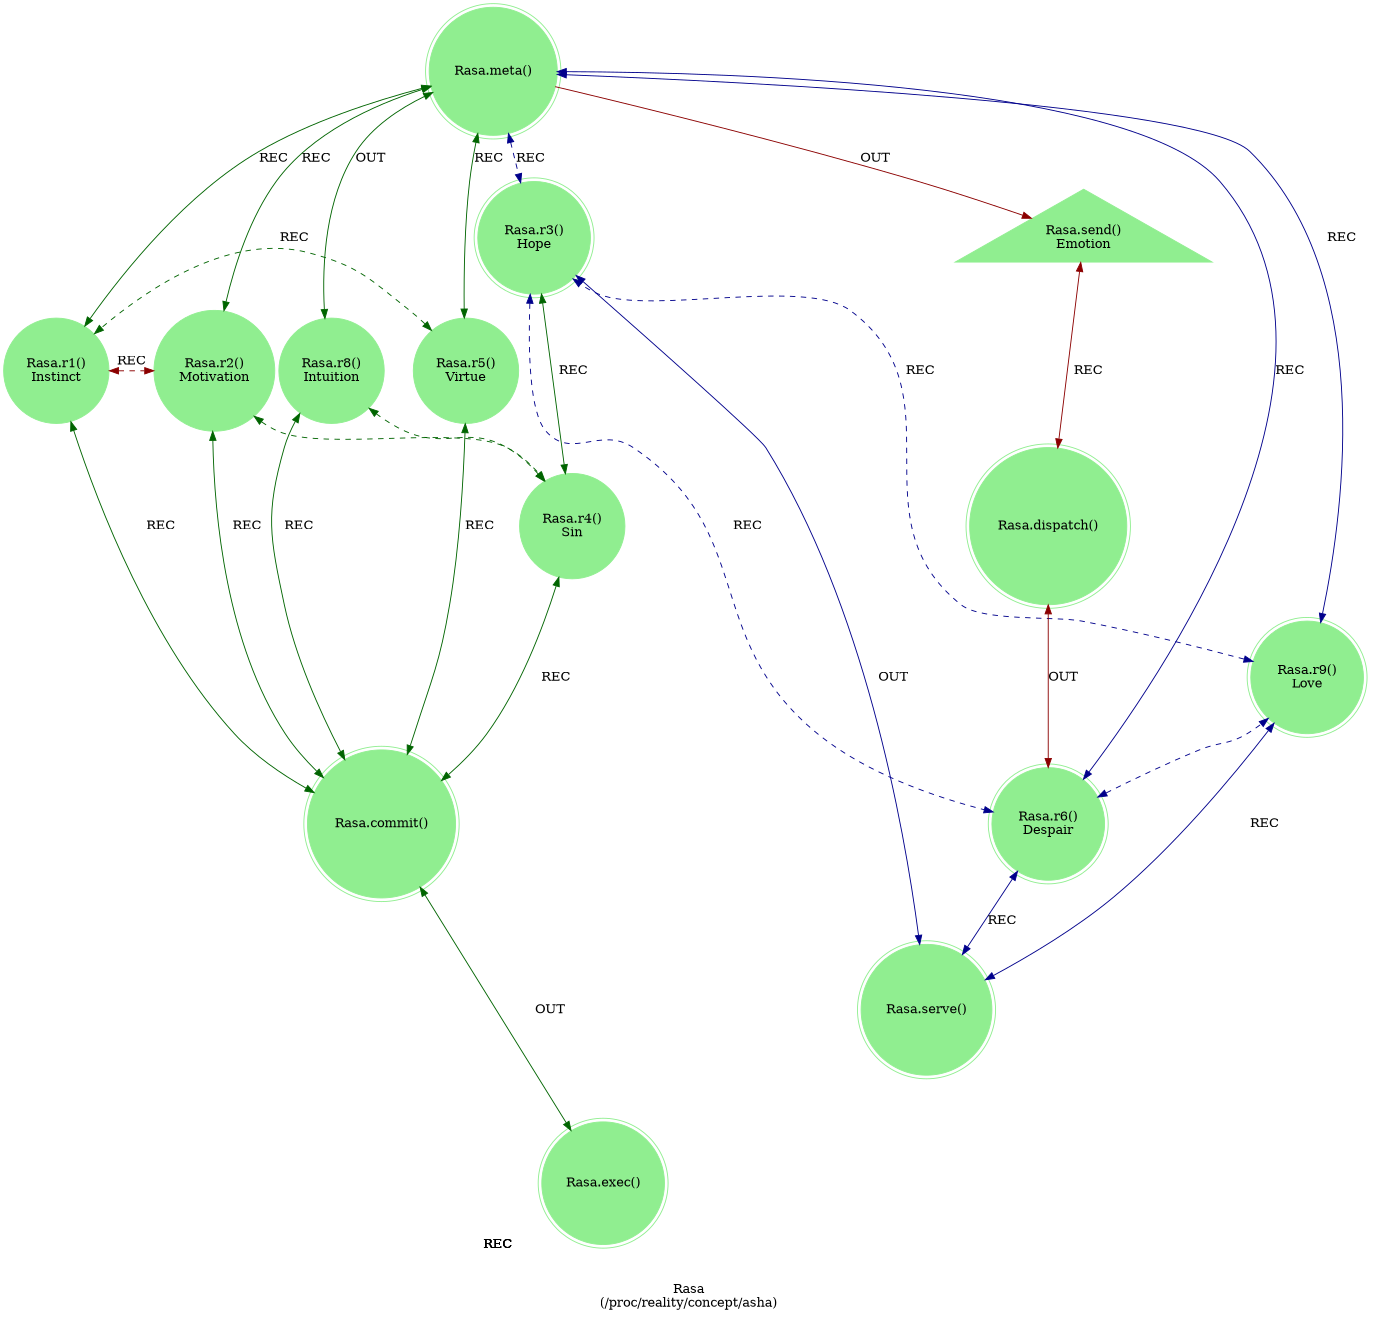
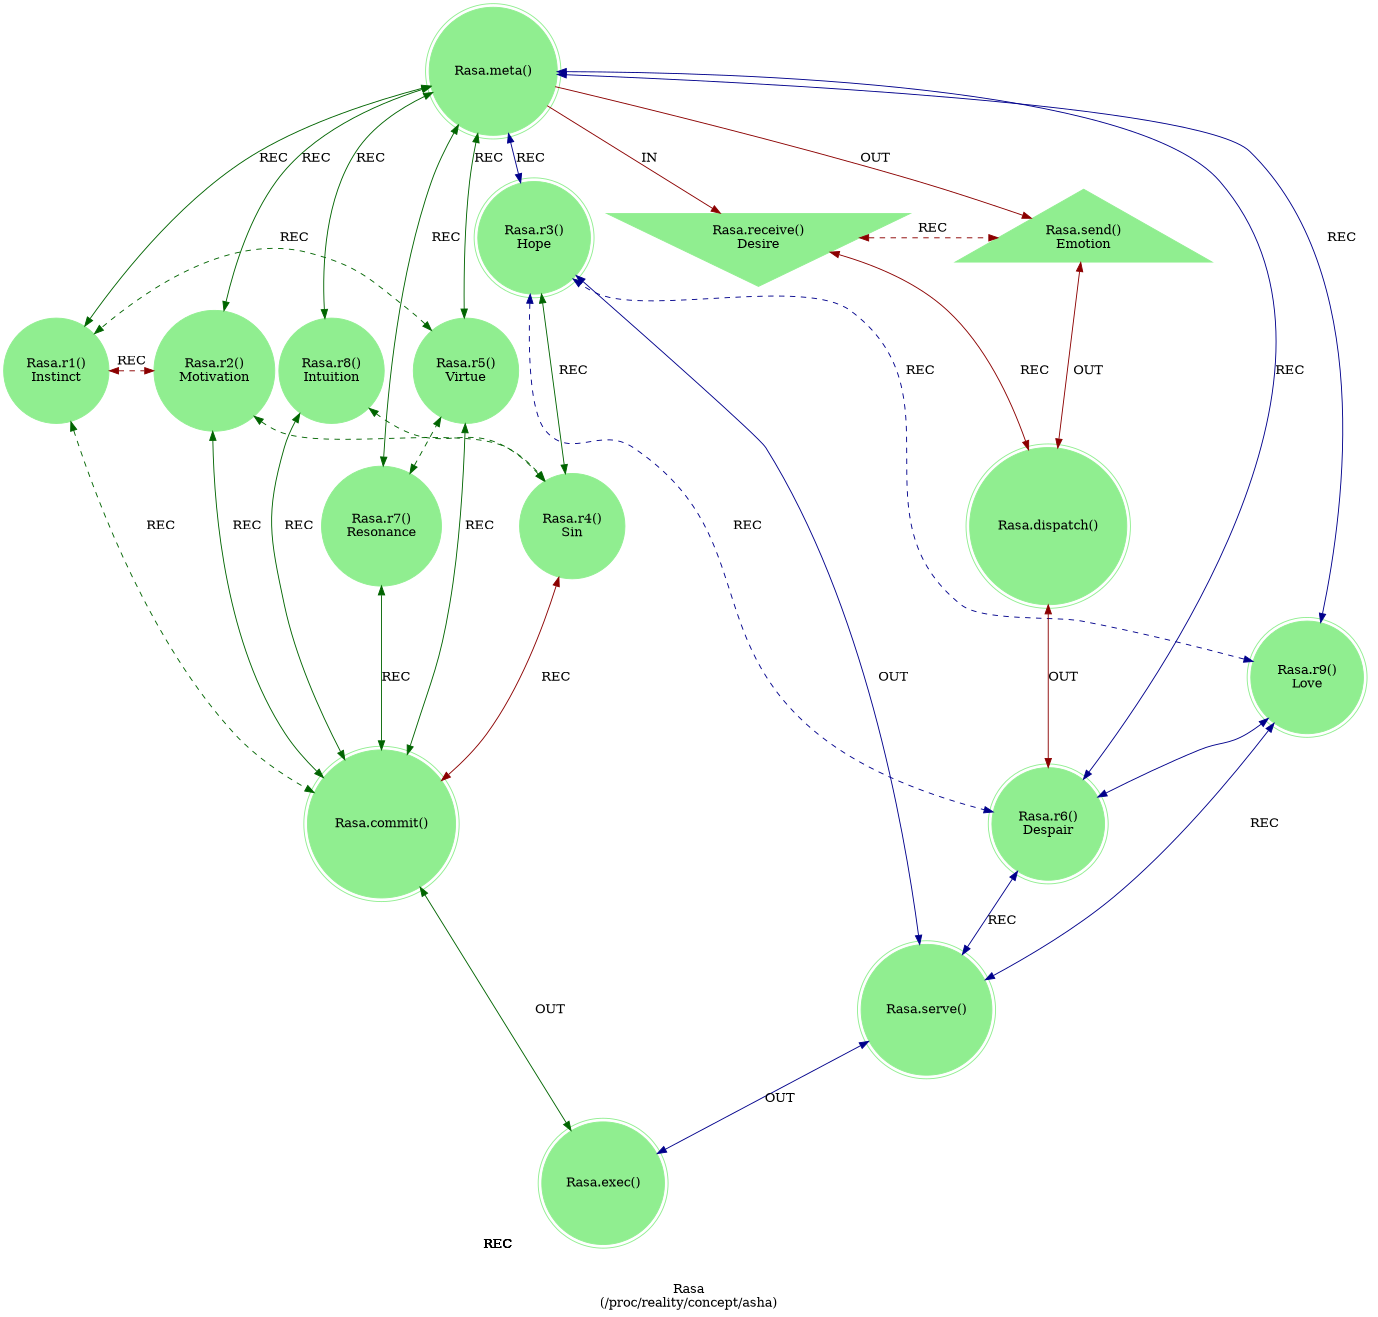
(371, 158) -> (371, 158)
(515, 158) -> (515, 158)
none -> (758, 238)
(1088, 371) -> (1088, 371)
none -> (382, 526)
(161, 630) -> (161, 630)
(515, 688) -> (515, 688)
(1183, 757) -> (1183, 757)
none -> (763, 1098)
